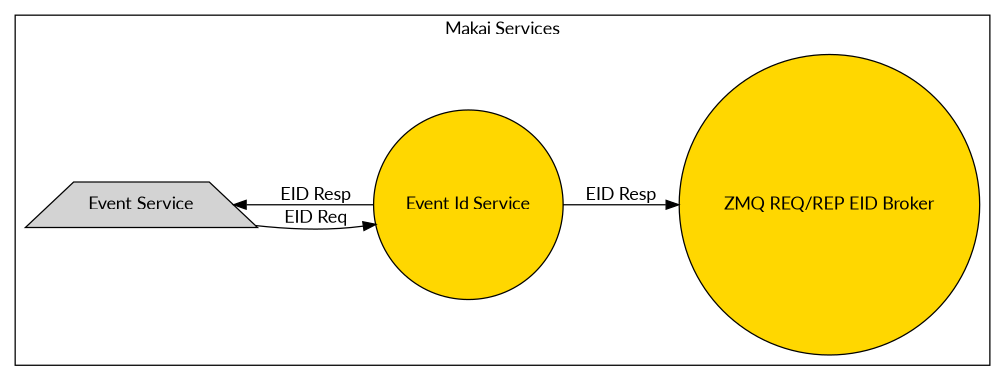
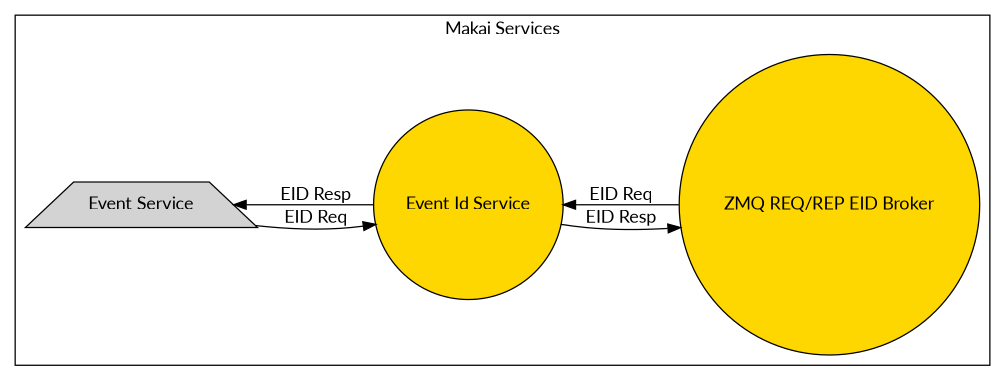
none -> (627, 205)
